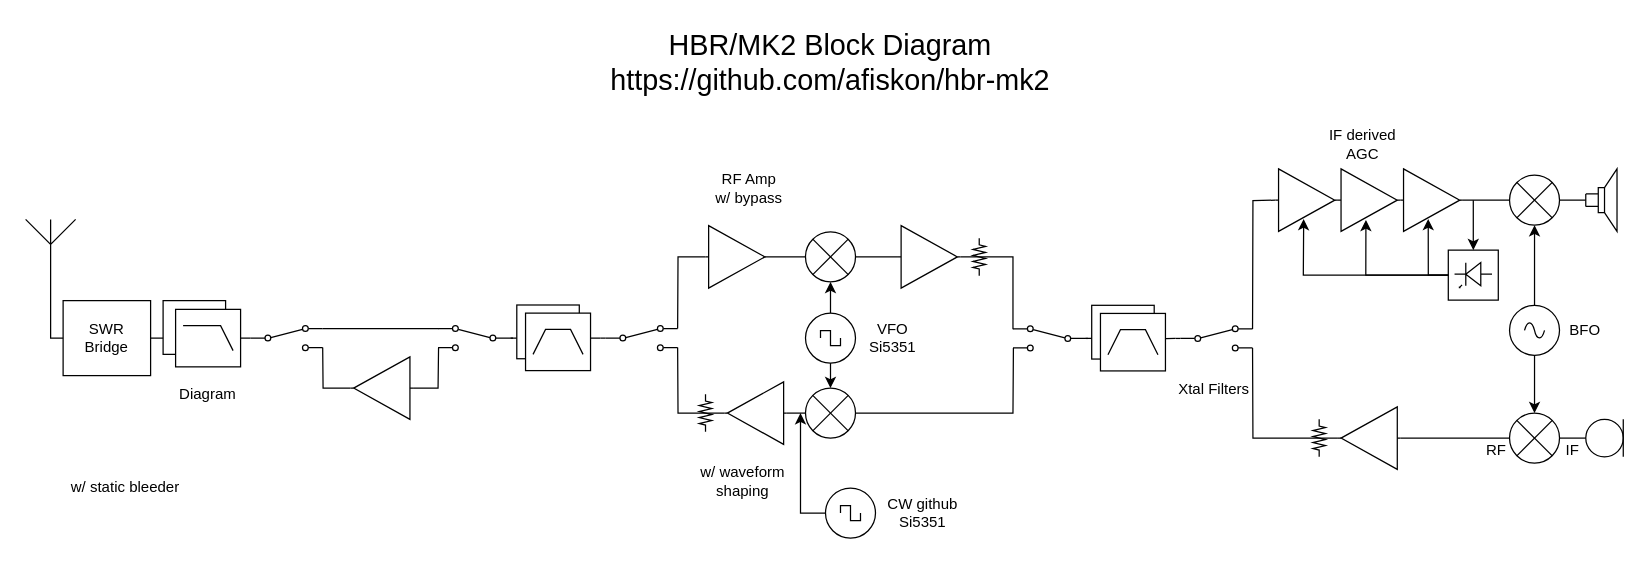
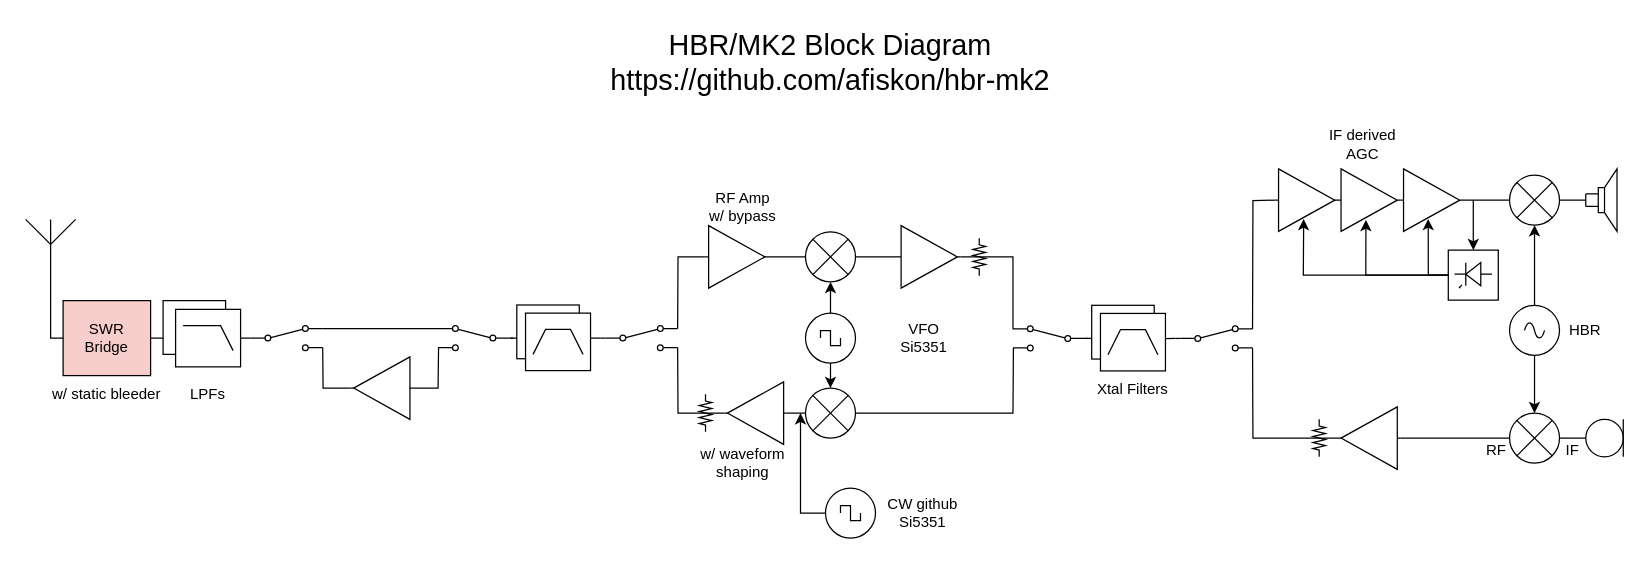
(749, 188) -> (743, 206)
(1586, 331) -> (1586, 331)
(107, 338) -> (107, 338)
(893, 338) -> (924, 338)
(1214, 390) -> (1133, 390)
(208, 394) -> (208, 394)
(743, 482) -> (743, 463)
(126, 488) -> (107, 394)
